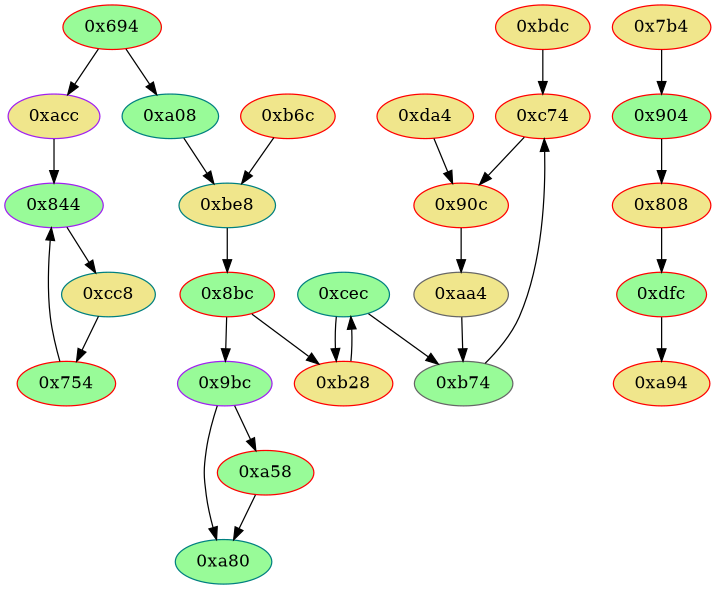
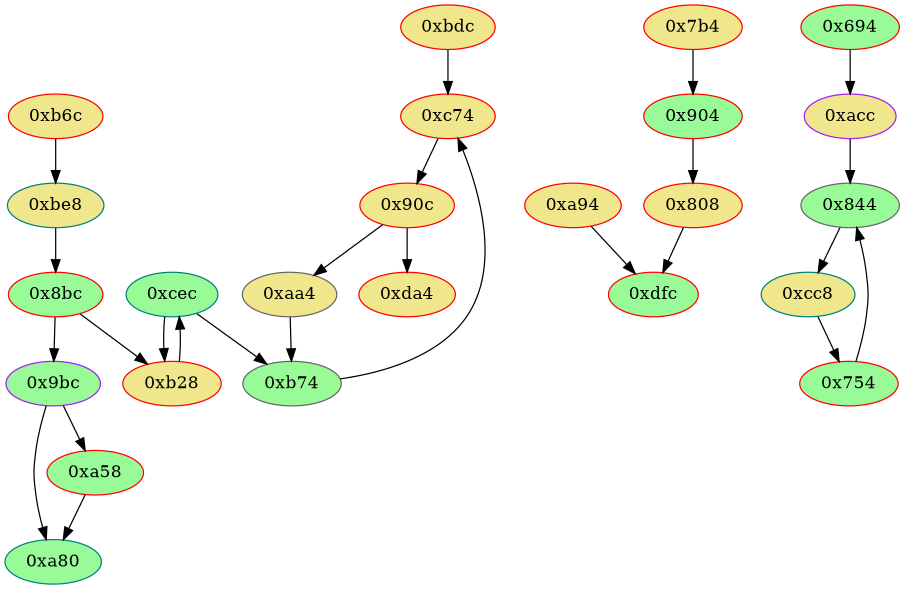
(170, 116) -> none
(441, 155) -> (407, 244)
(54, 205) -> (850, 205)
(662, 333) -> (609, 245)
